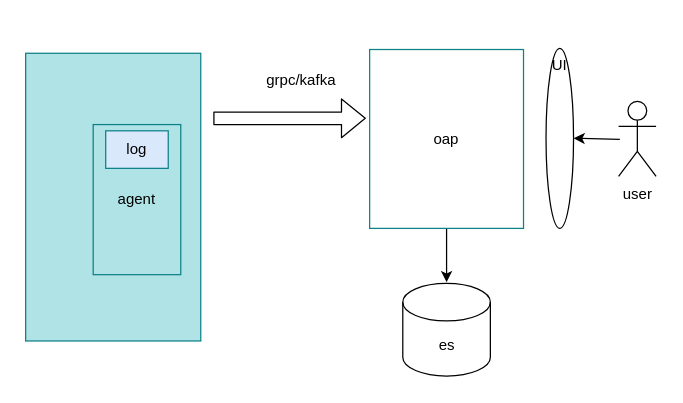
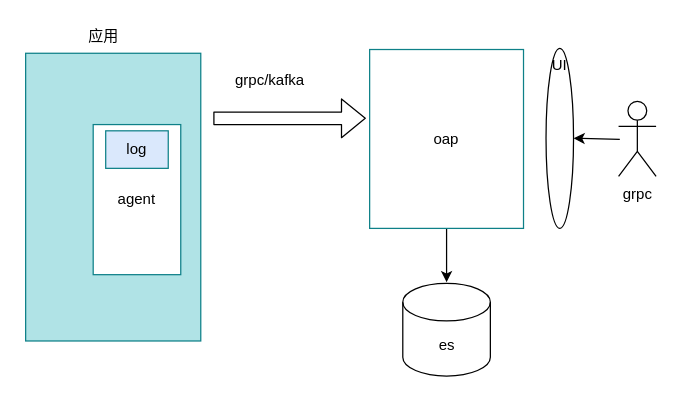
none -> (103, 37)
(301, 81) -> (269, 81)
(638, 195) -> (638, 195)
(137, 199) -> (137, 199)
